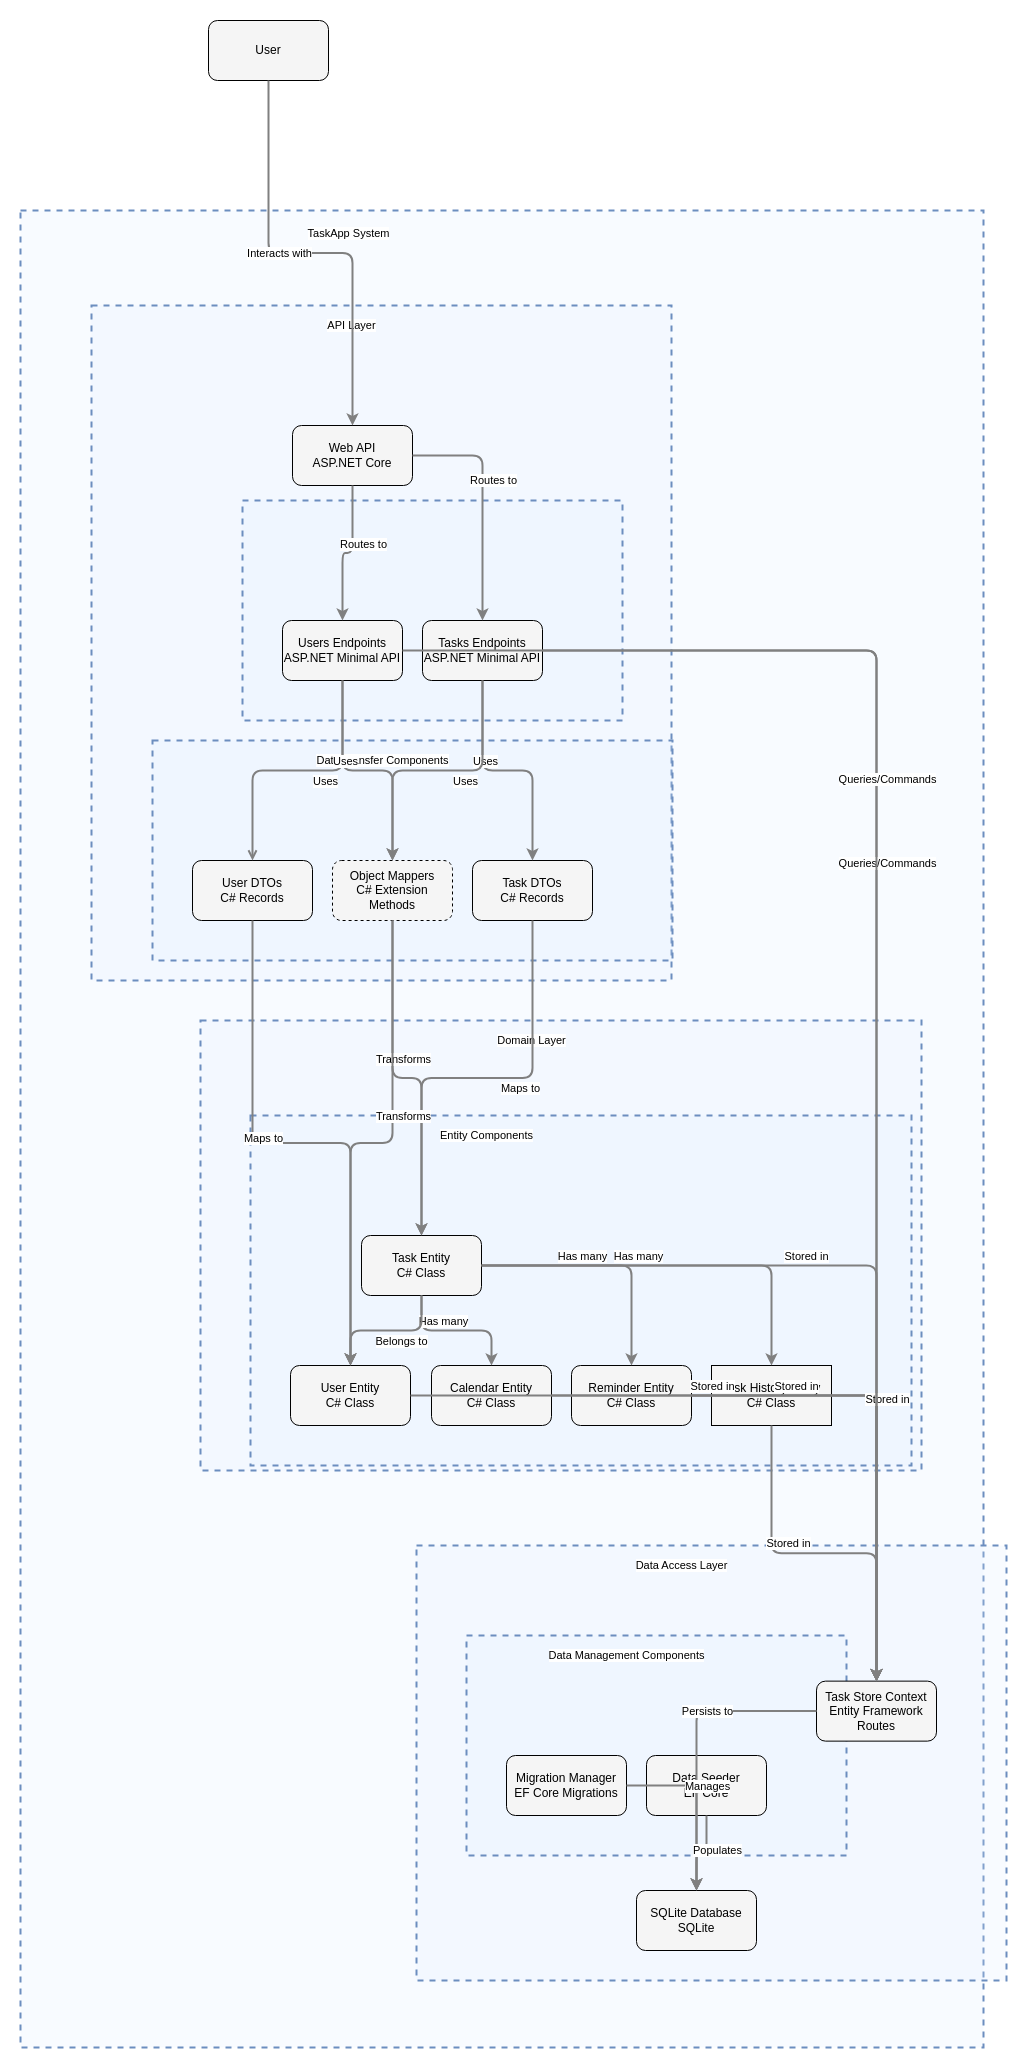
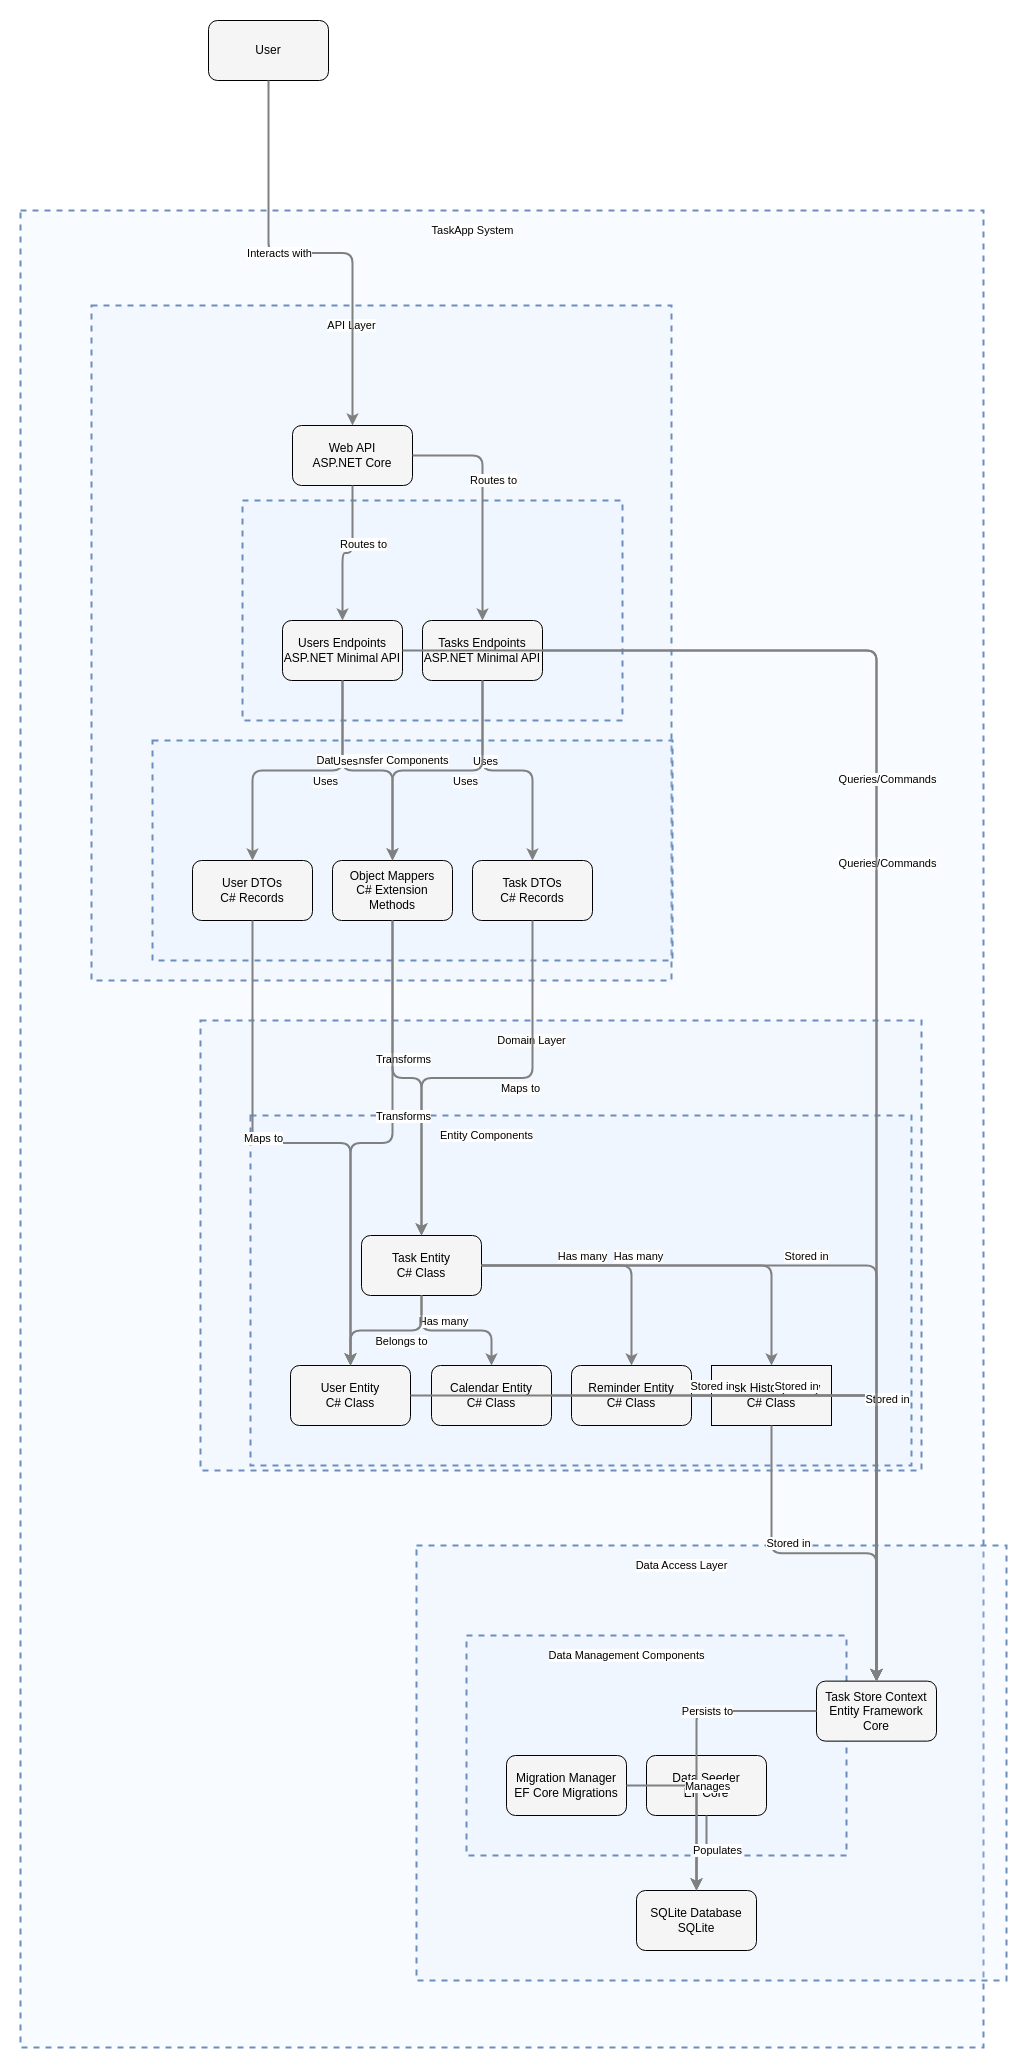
(349, 234) -> (472, 231)
(253, 851) -> (253, 850)
(393, 891) -> (393, 891)
(877, 1712) -> (877, 1712)
